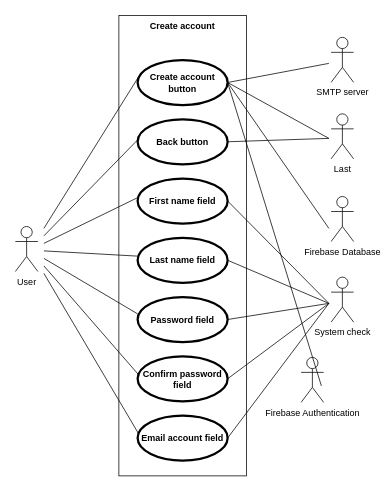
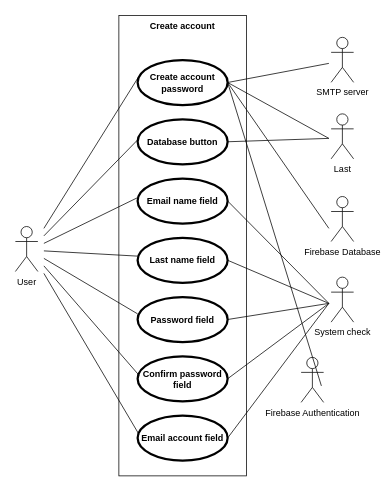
(183, 83) -> (183, 83)
(183, 142) -> (183, 142)
(183, 201) -> (183, 201)
